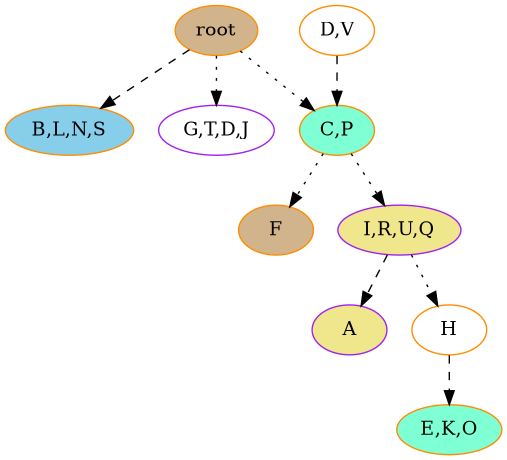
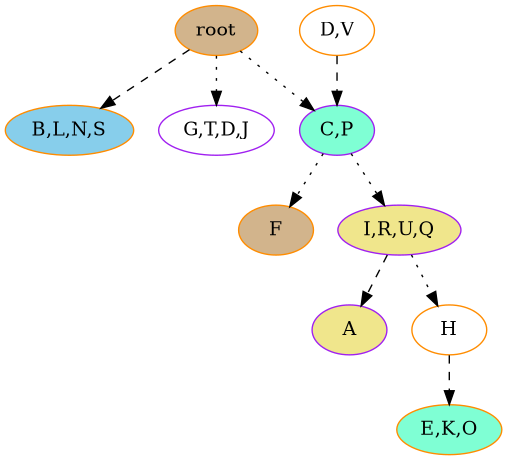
(337, 130) -> (337, 130)
